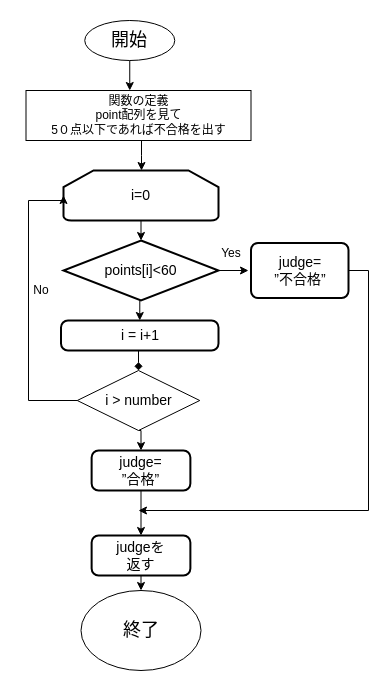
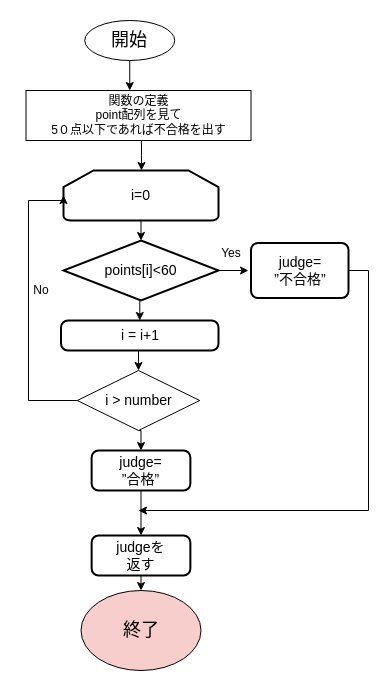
(139, 362) -> (139, 362)
(141, 631) -> (141, 631)
